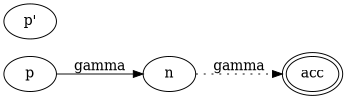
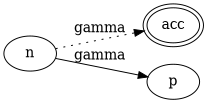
(30, 21) -> none
(95, 74) -> (97, 67)
